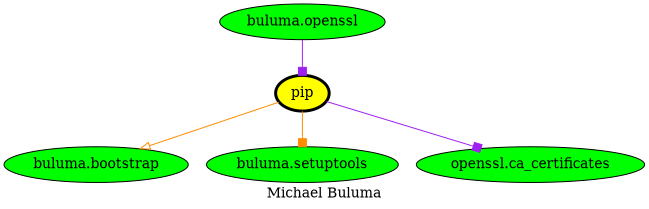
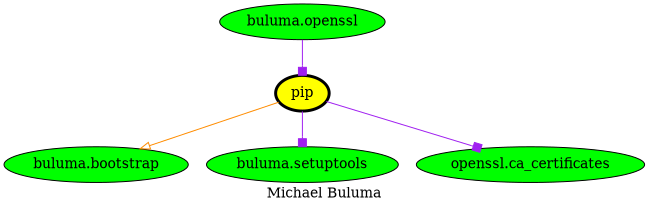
(302, 124) -> (302, 124)
